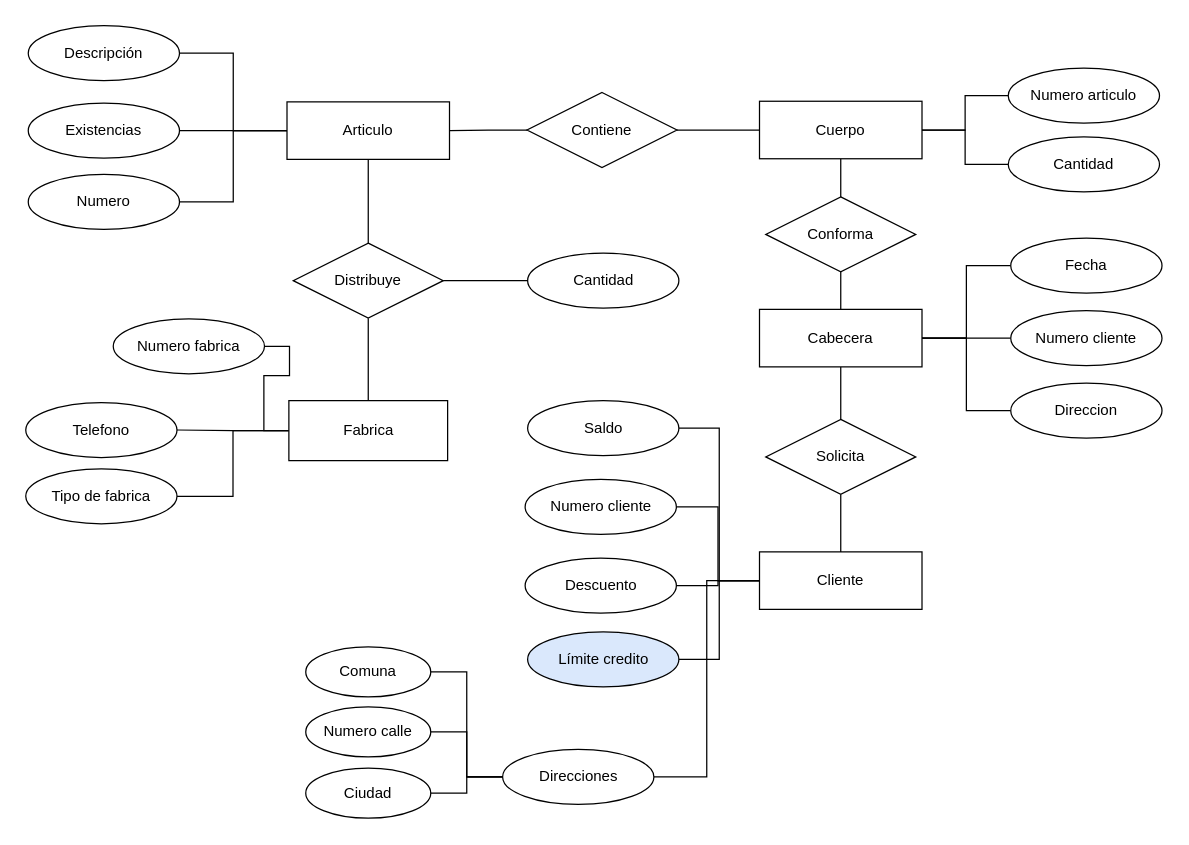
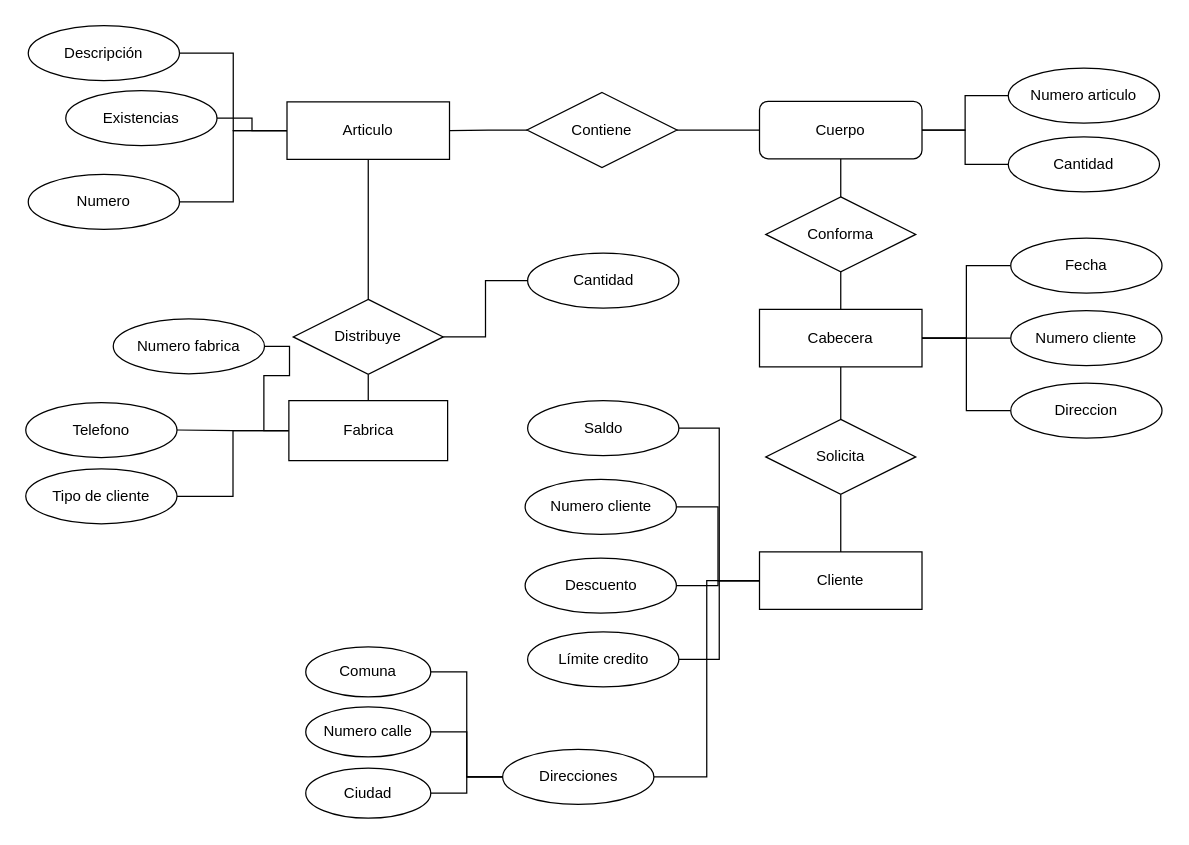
(841, 130) -> (841, 130)
(104, 131) -> (141, 118)
(368, 281) -> (368, 337)
(101, 497) -> (101, 497)
(603, 659) -> (603, 659)
